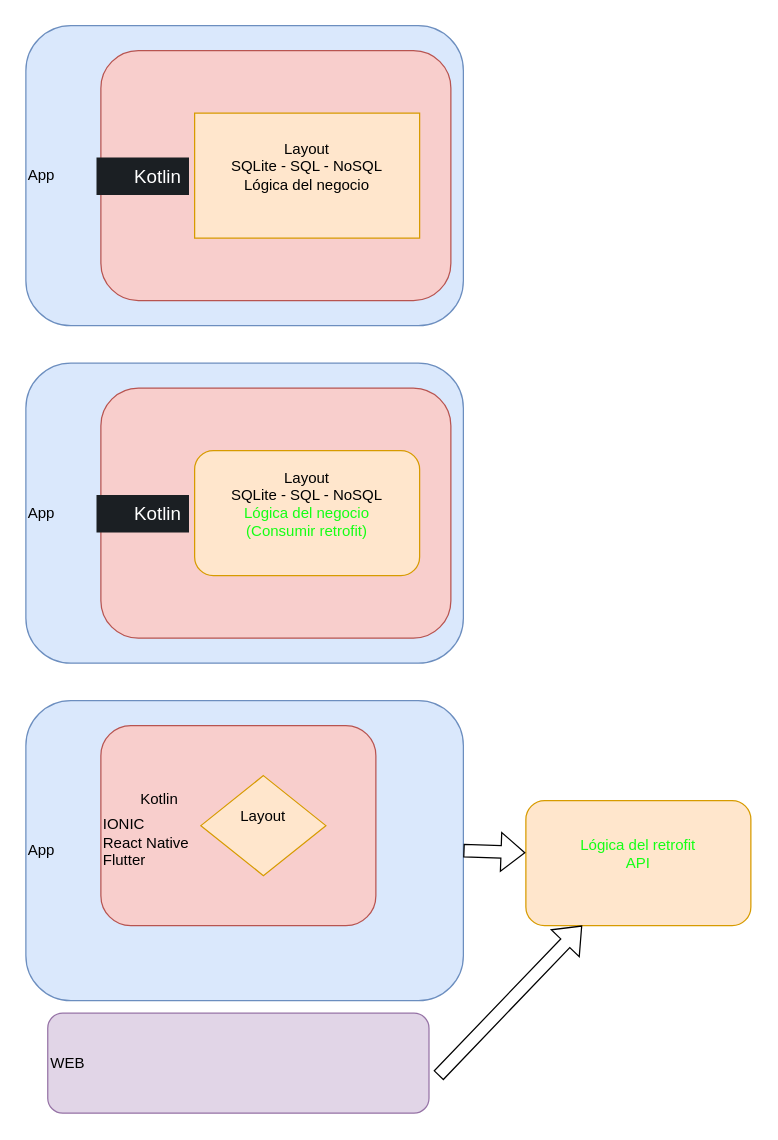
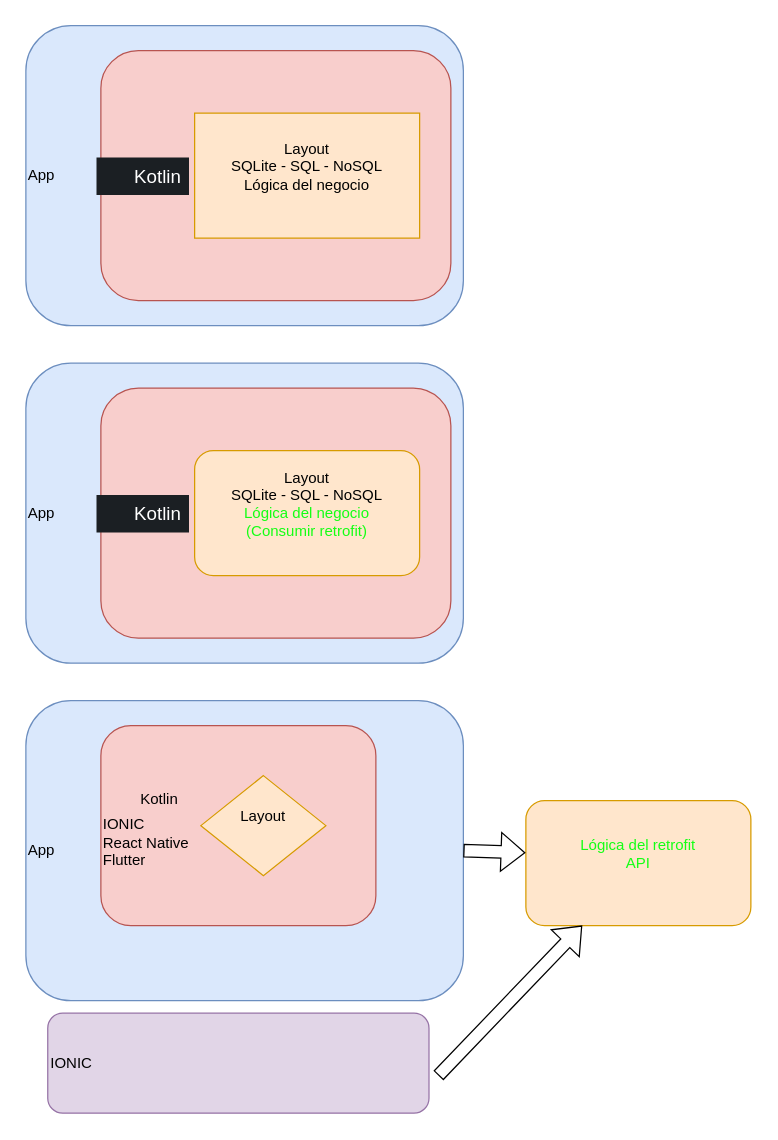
(63, 1063) -> (72, 1063)
